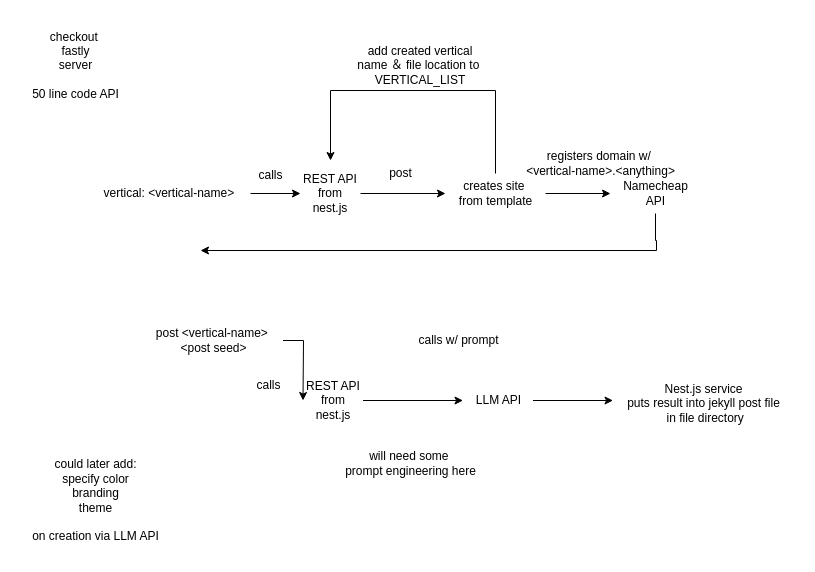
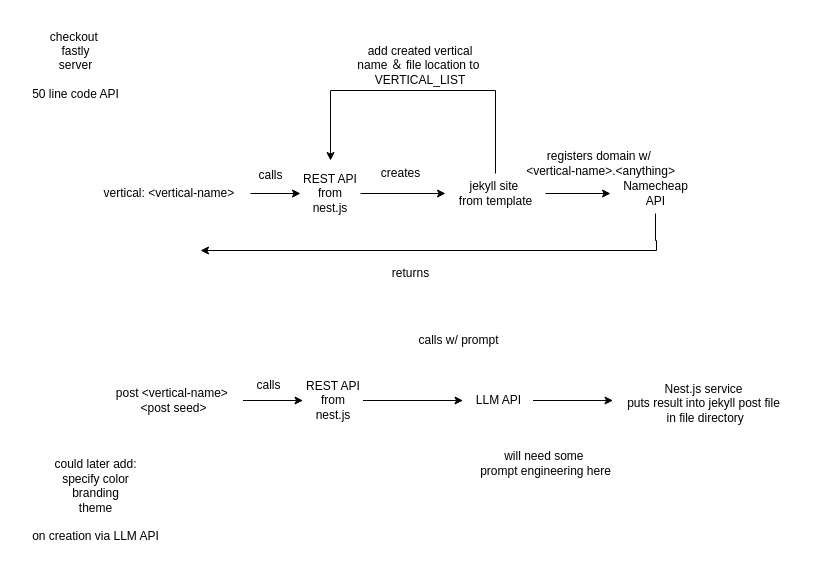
(401, 174) -> (401, 174)
(496, 194) -> (496, 194)
none -> (411, 274)
(213, 341) -> (173, 401)
(411, 464) -> (546, 464)
